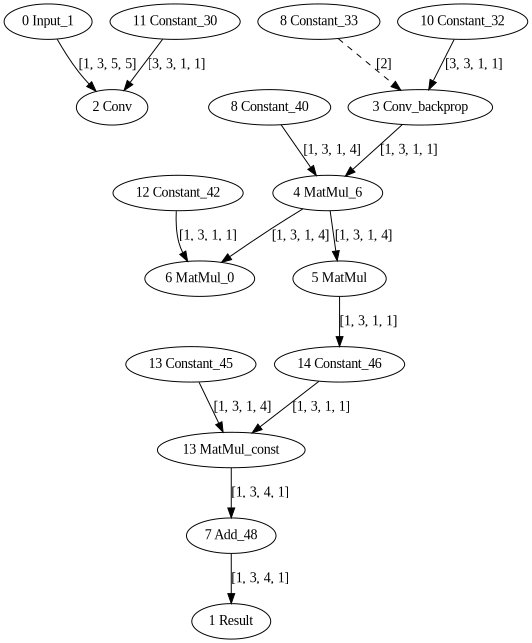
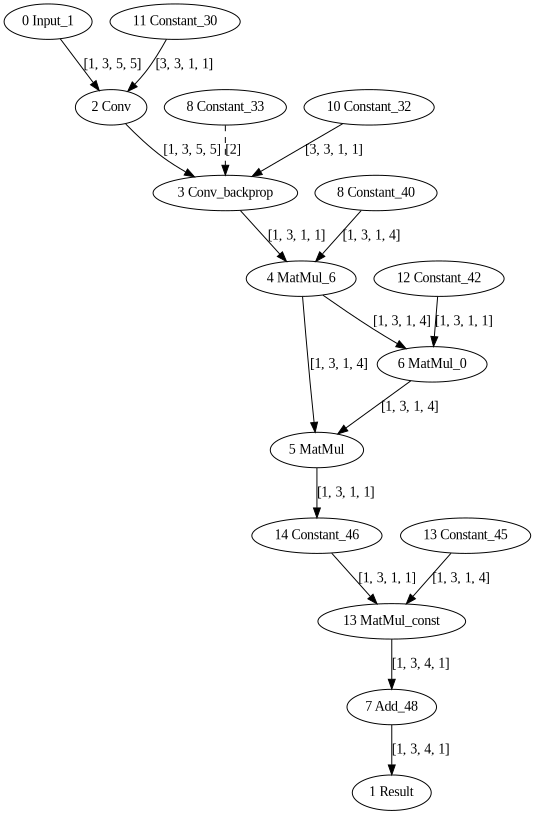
none -> (154, 150)
none -> (378, 404)
